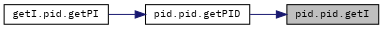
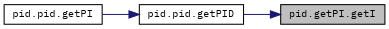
(56, 14) -> (53, 14)
(333, 14) -> (333, 14)
